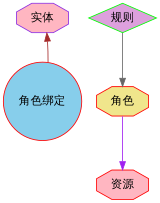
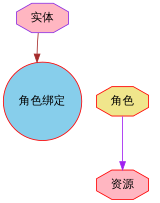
(123, 18) -> none
(48, 52) -> (37, 43)
